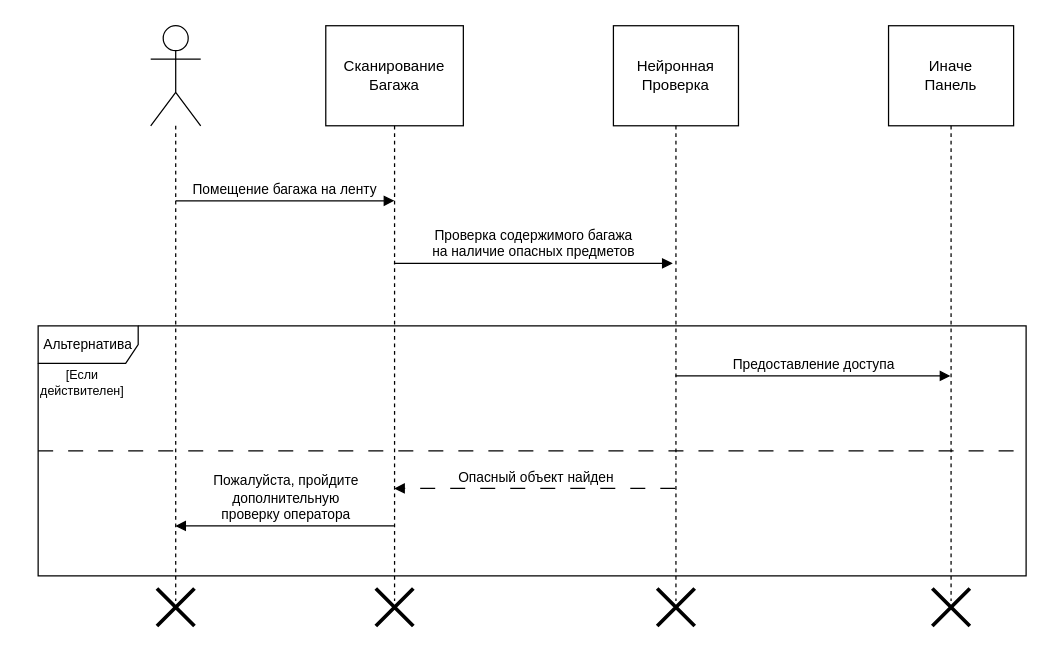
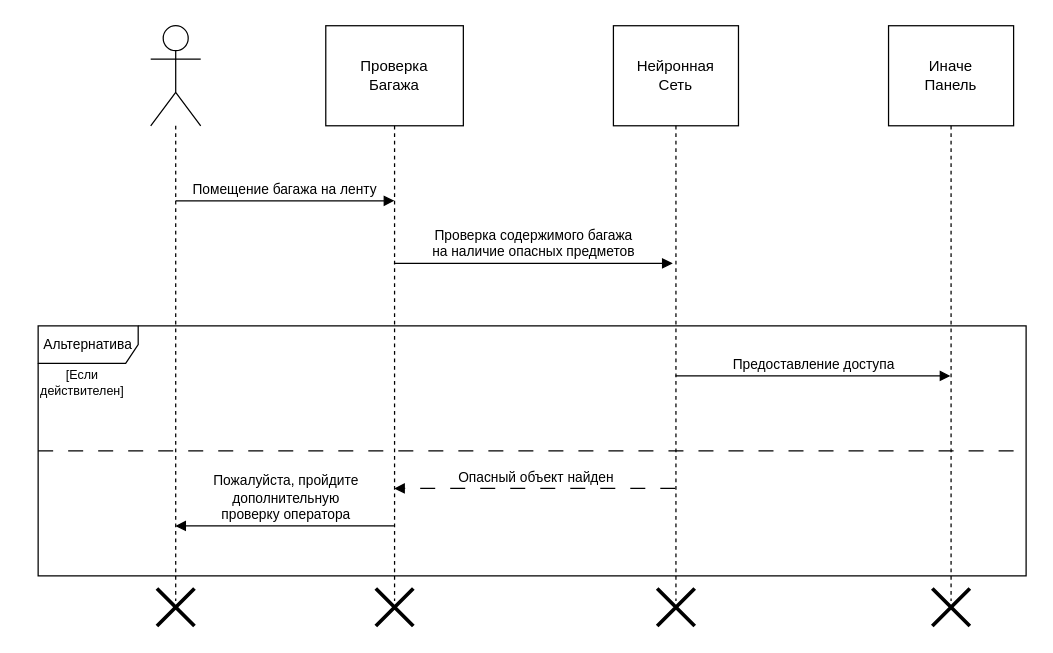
(394, 76) -> (394, 76)
(676, 76) -> (676, 76)
